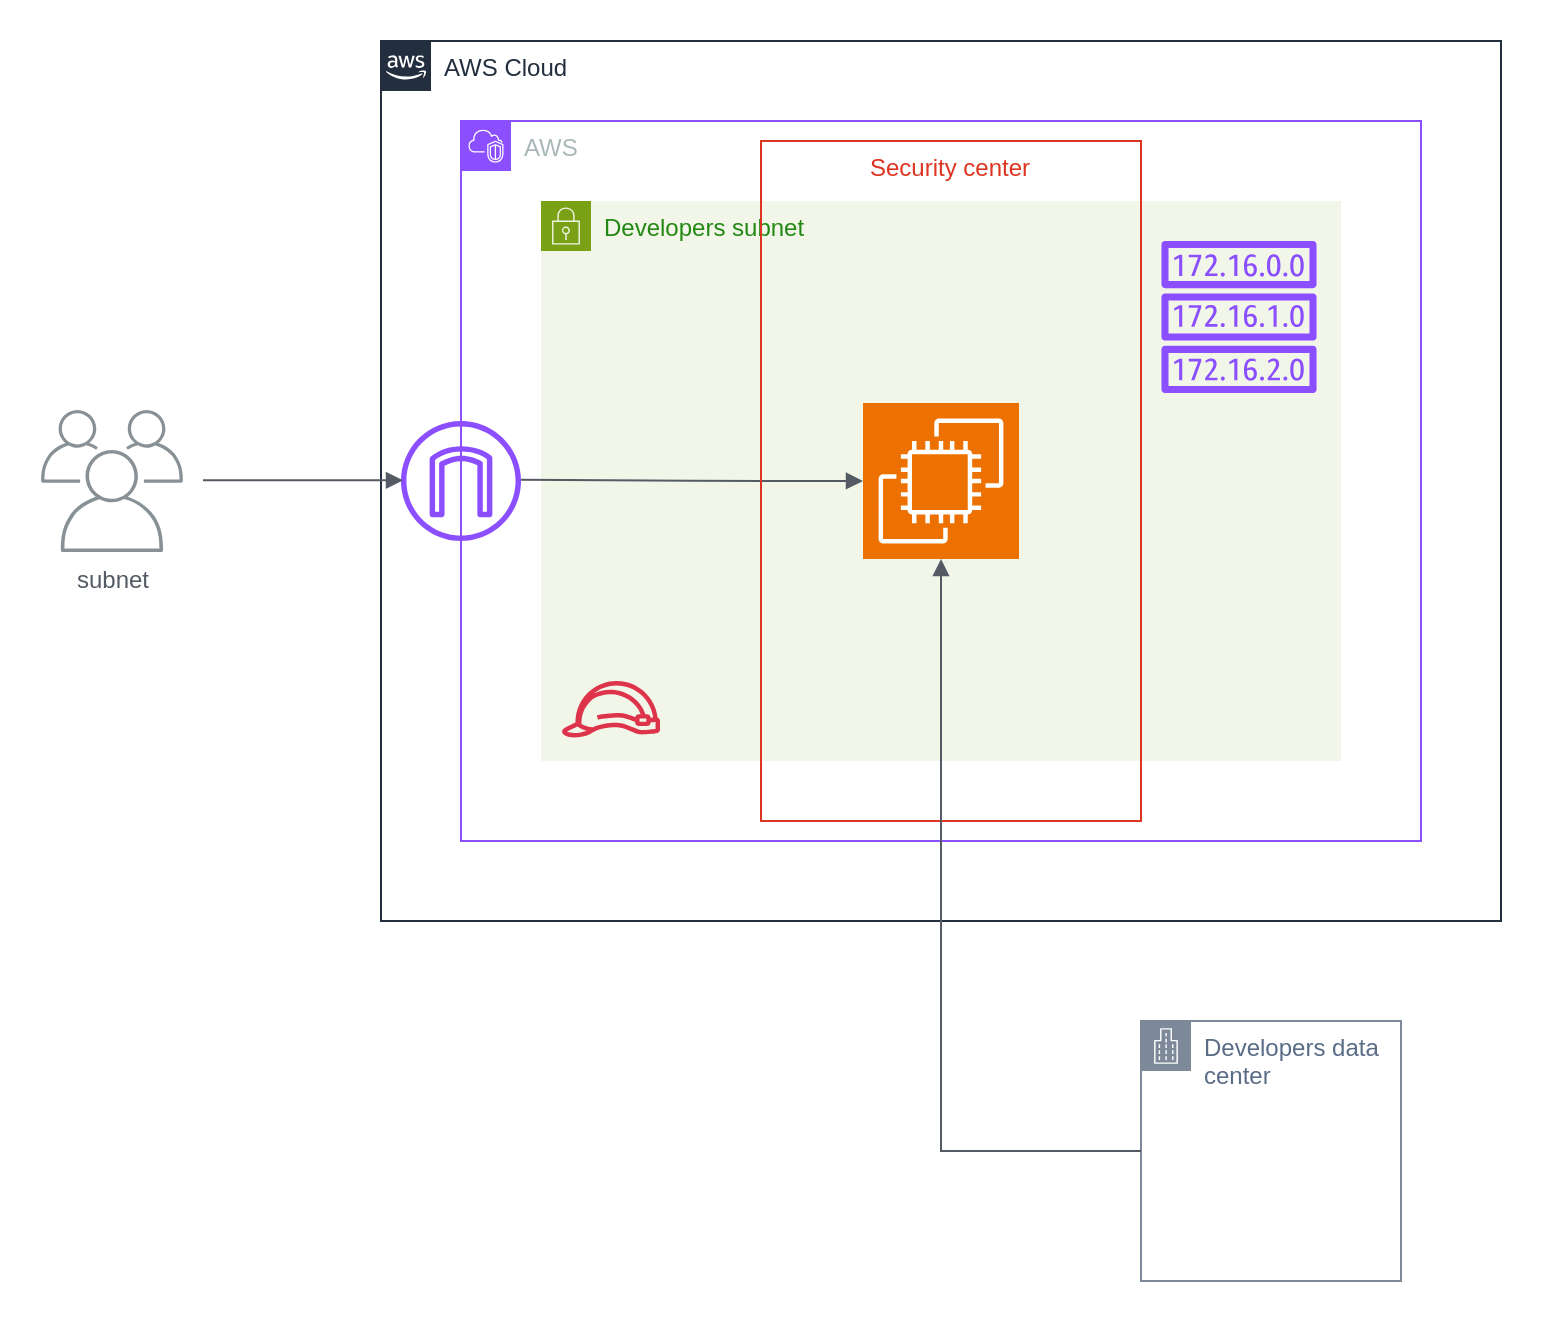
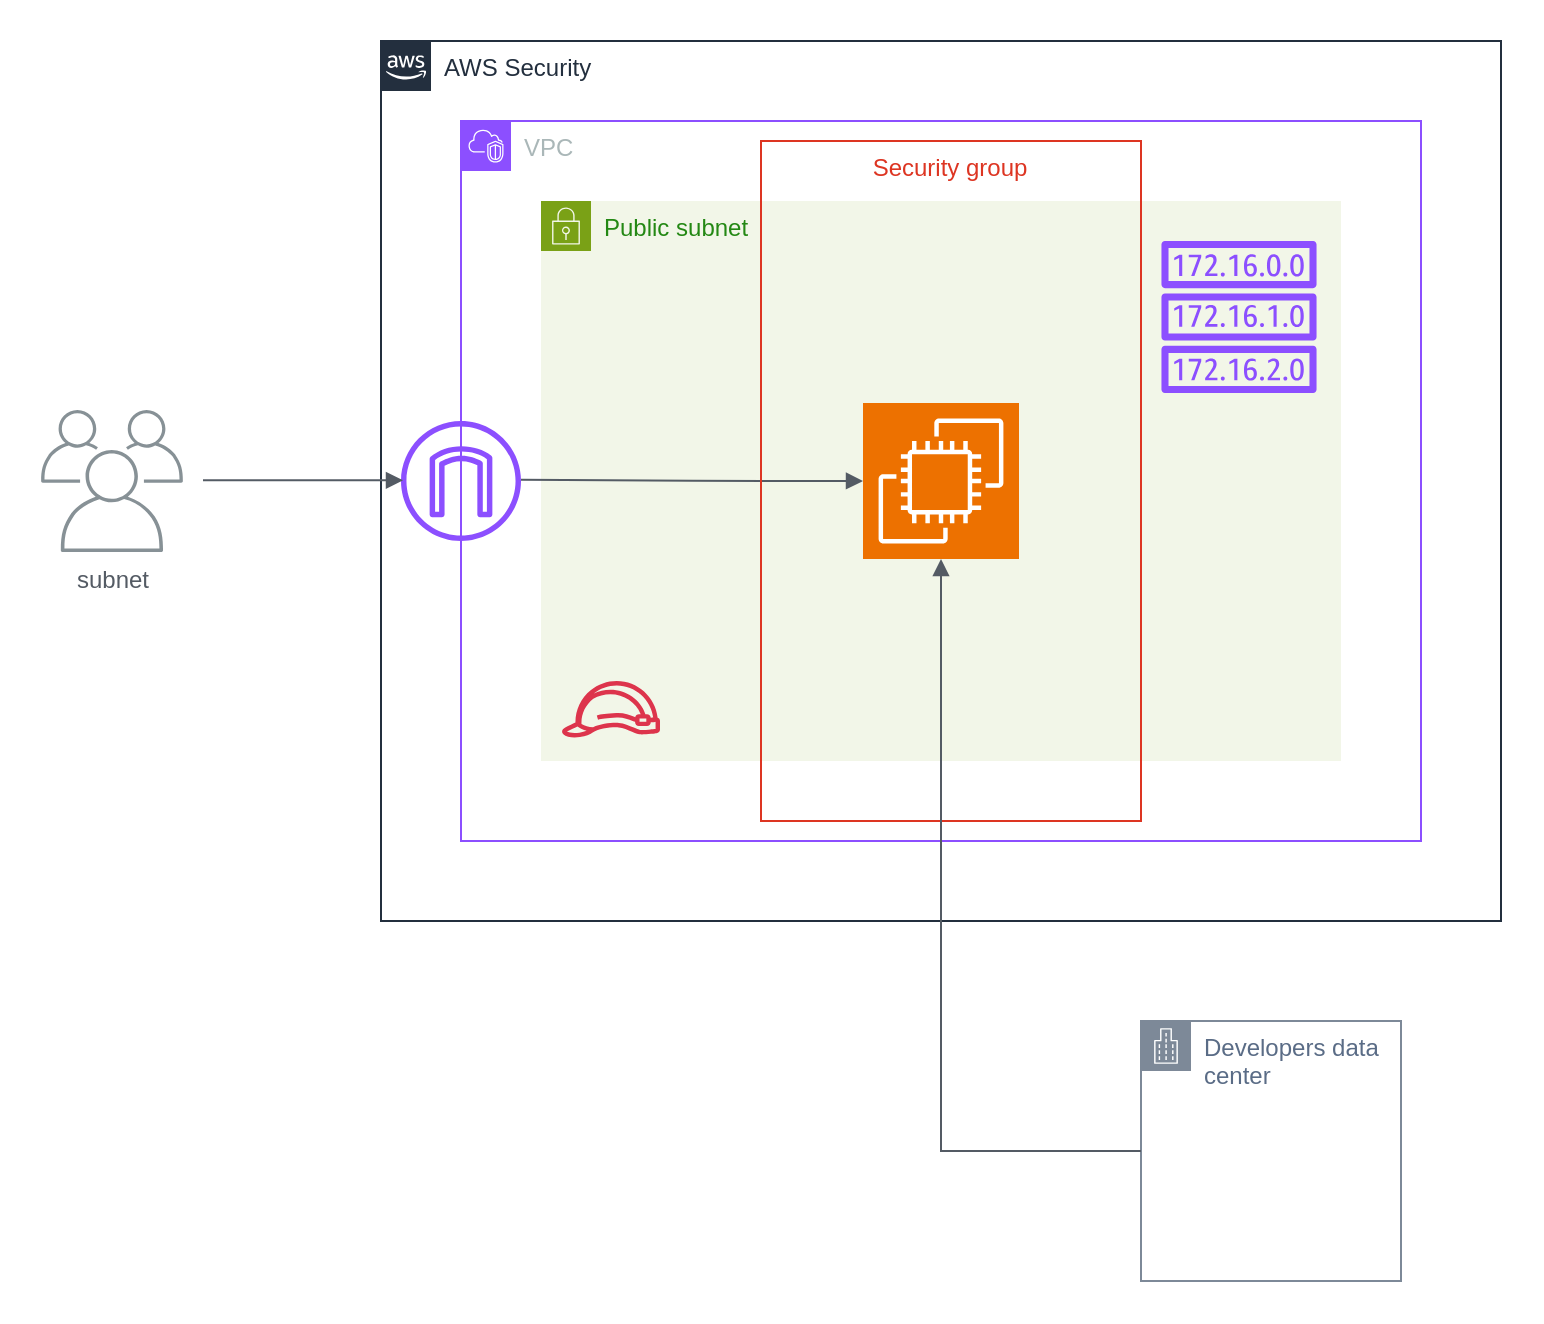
(499, 69) -> (519, 69)
(545, 149) -> (545, 149)
(951, 169) -> (951, 169)
(713, 229) -> (683, 229)
